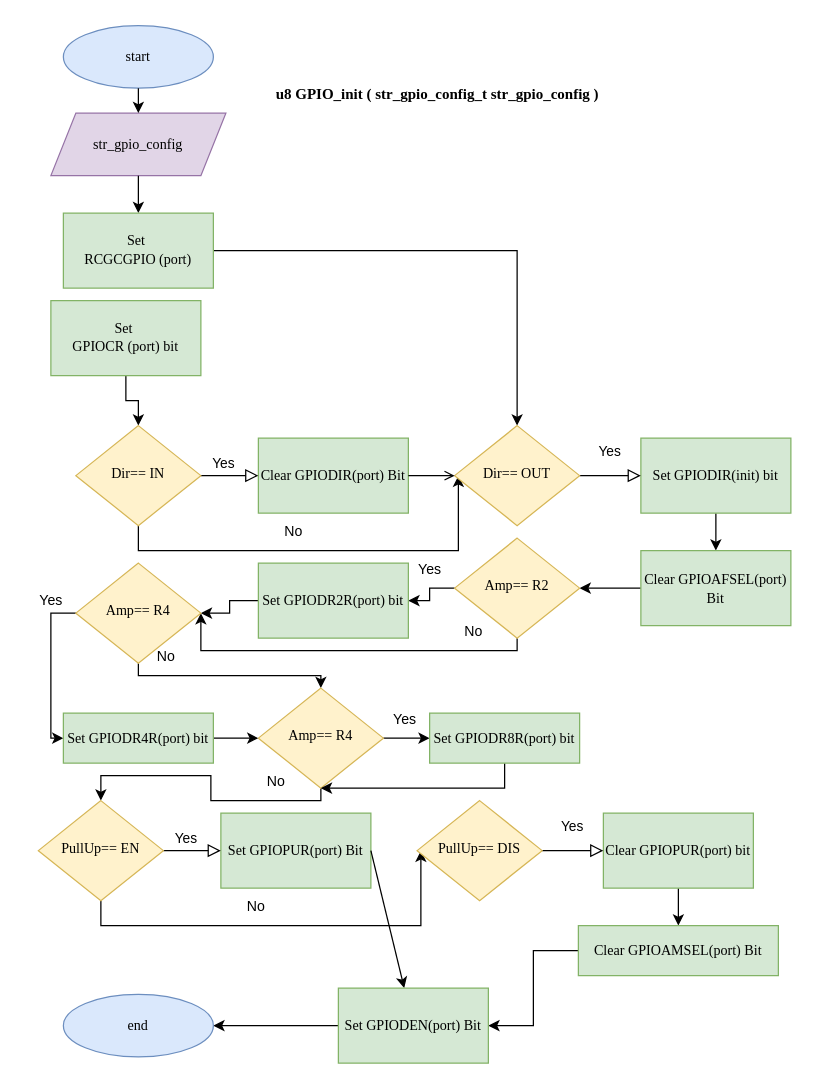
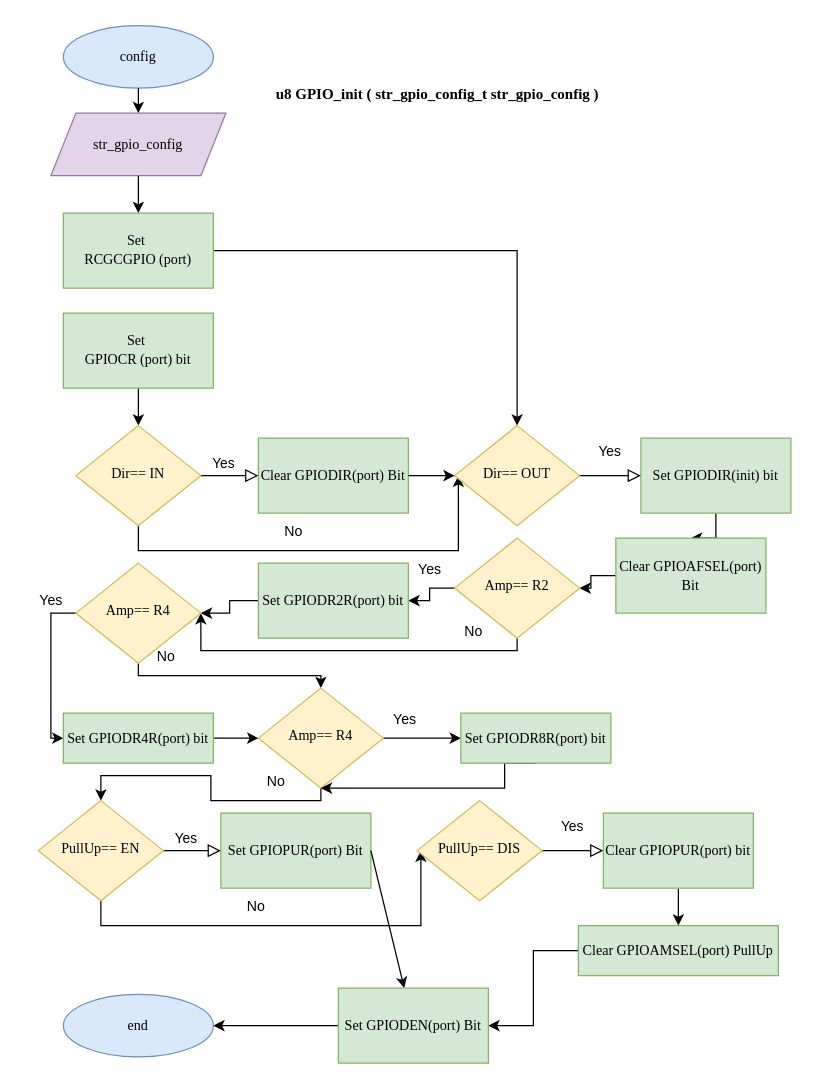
(138, 57) -> (138, 57)
(126, 338) -> (138, 351)
(447, 476) -> (444, 476)
(716, 588) -> (691, 576)
(504, 738) -> (536, 738)
(678, 951) -> (678, 951)
